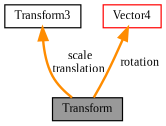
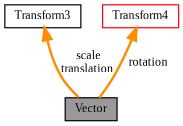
(132, 16) -> (141, 16)
(88, 109) -> (91, 109)
